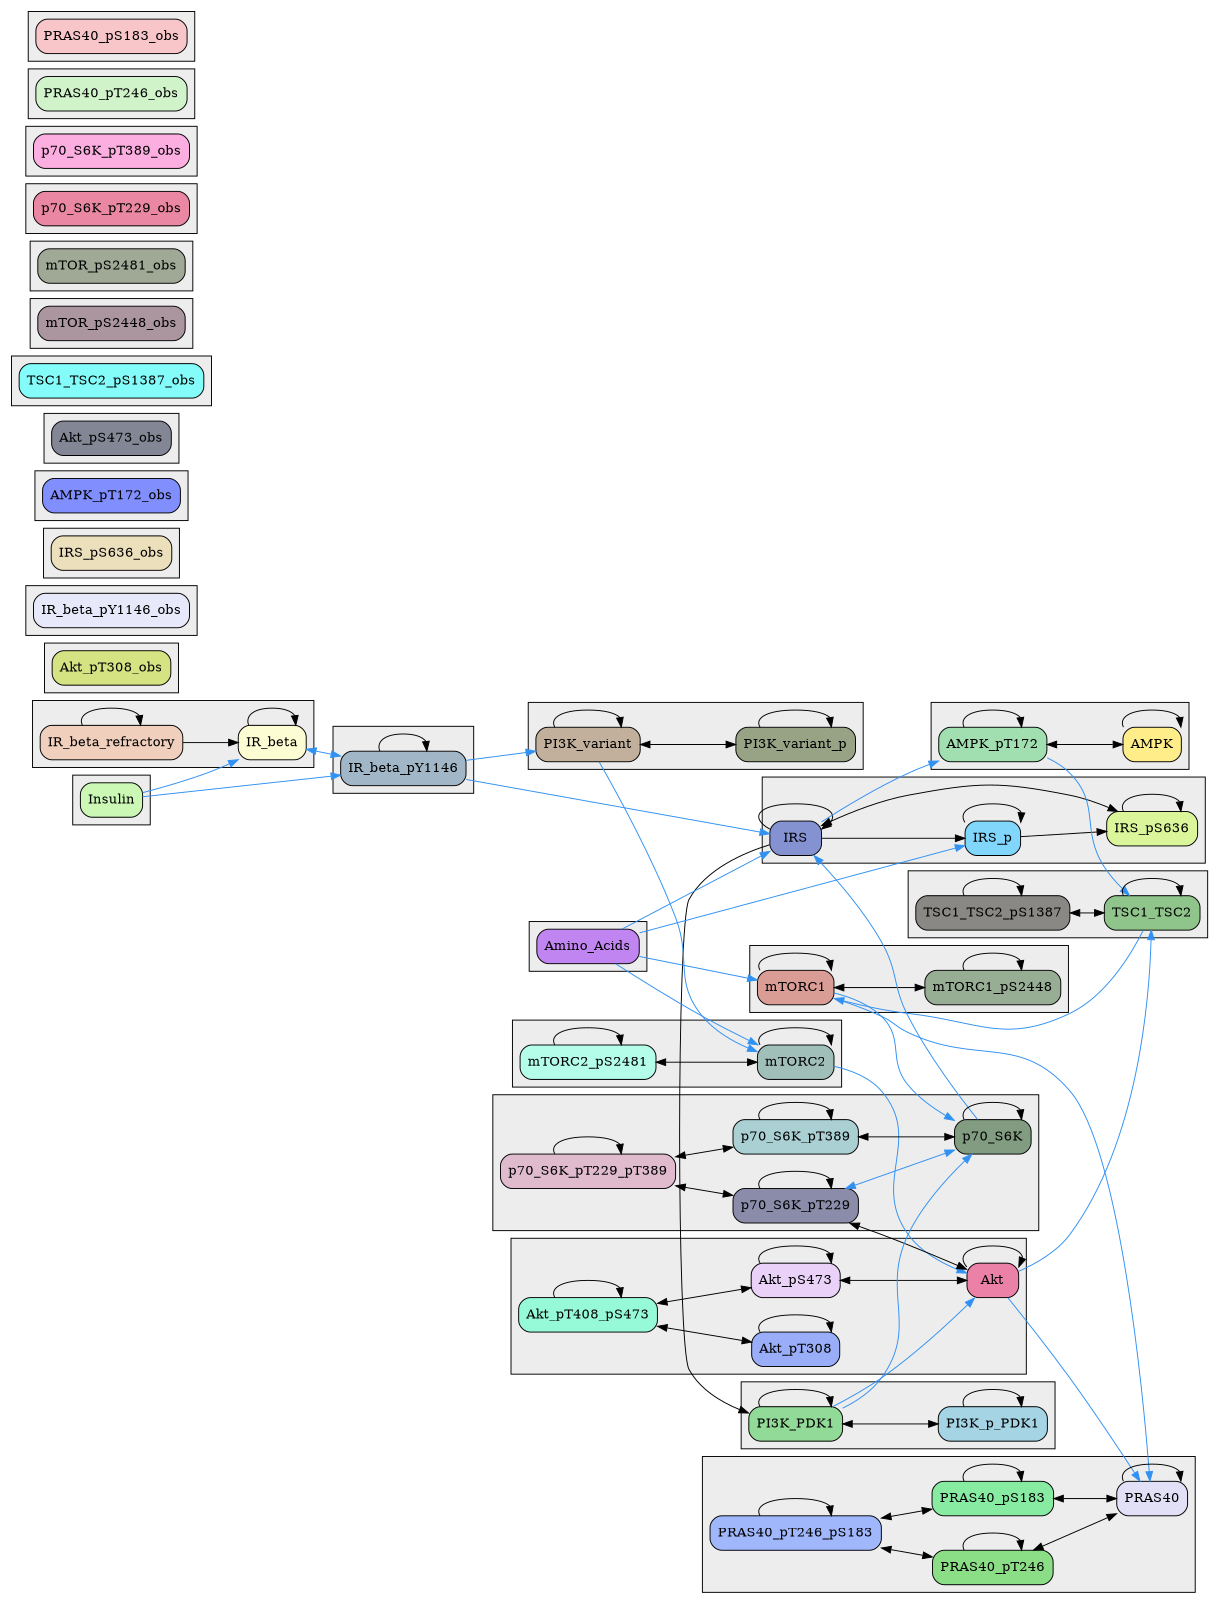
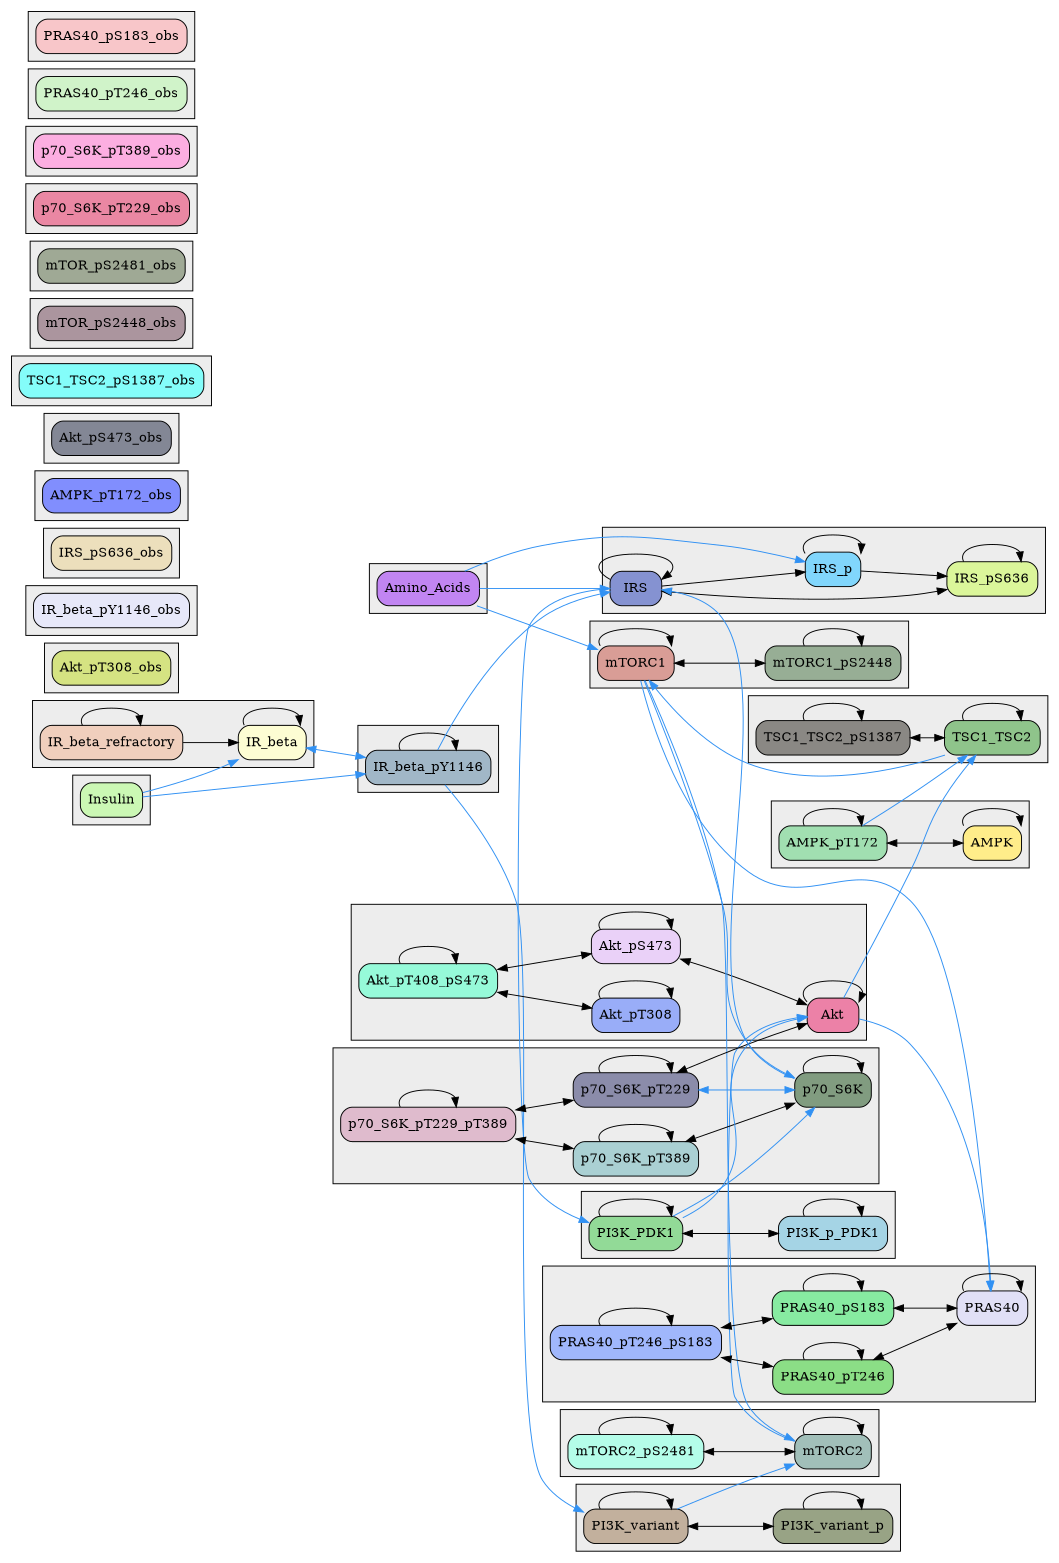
(874, 790) -> none
(675, 1000) -> (727, 1062)
(680, 1117) -> (518, 889)
